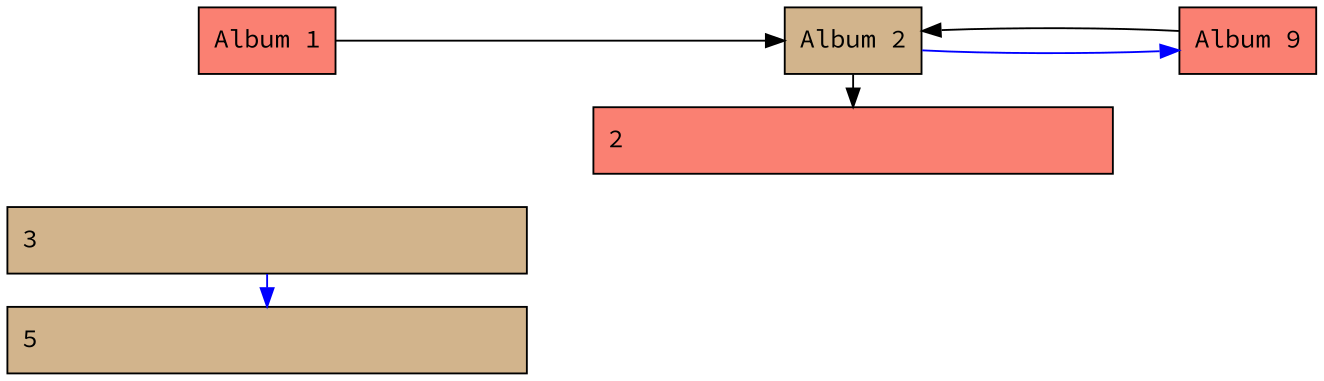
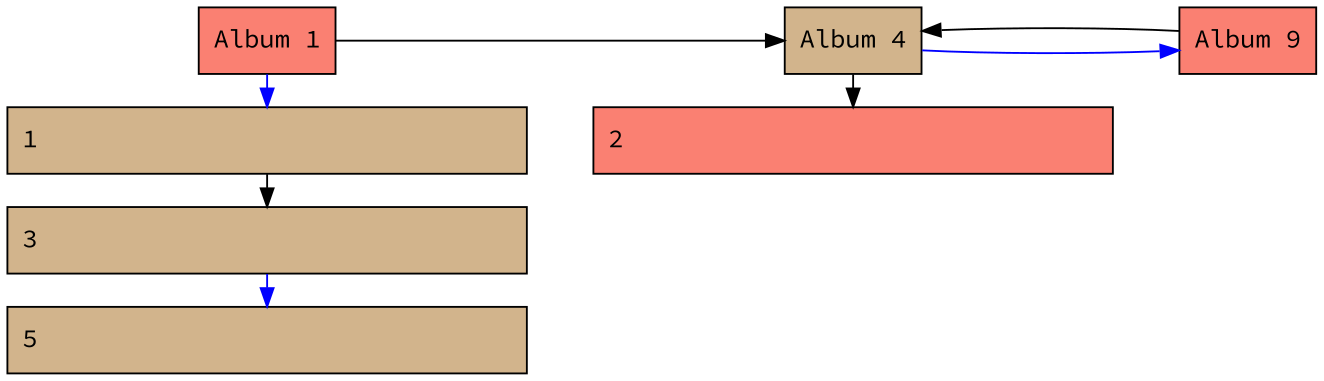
(853, 41) -> (853, 41)
none -> (267, 140)
